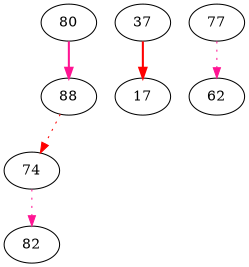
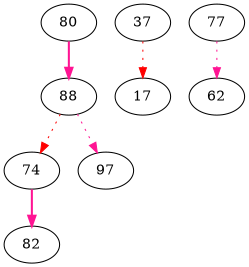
(143, 55) -> (143, 55)
none -> (106, 171)
(32, 203) -> (32, 203)
